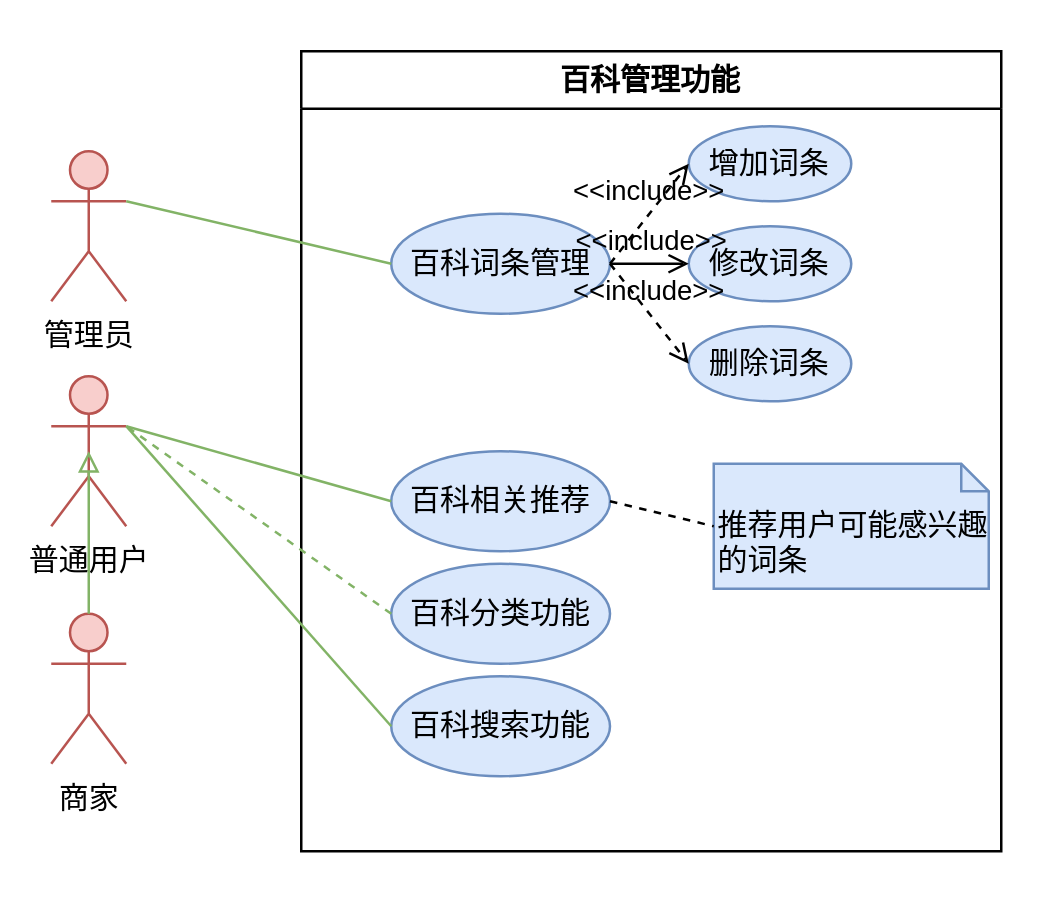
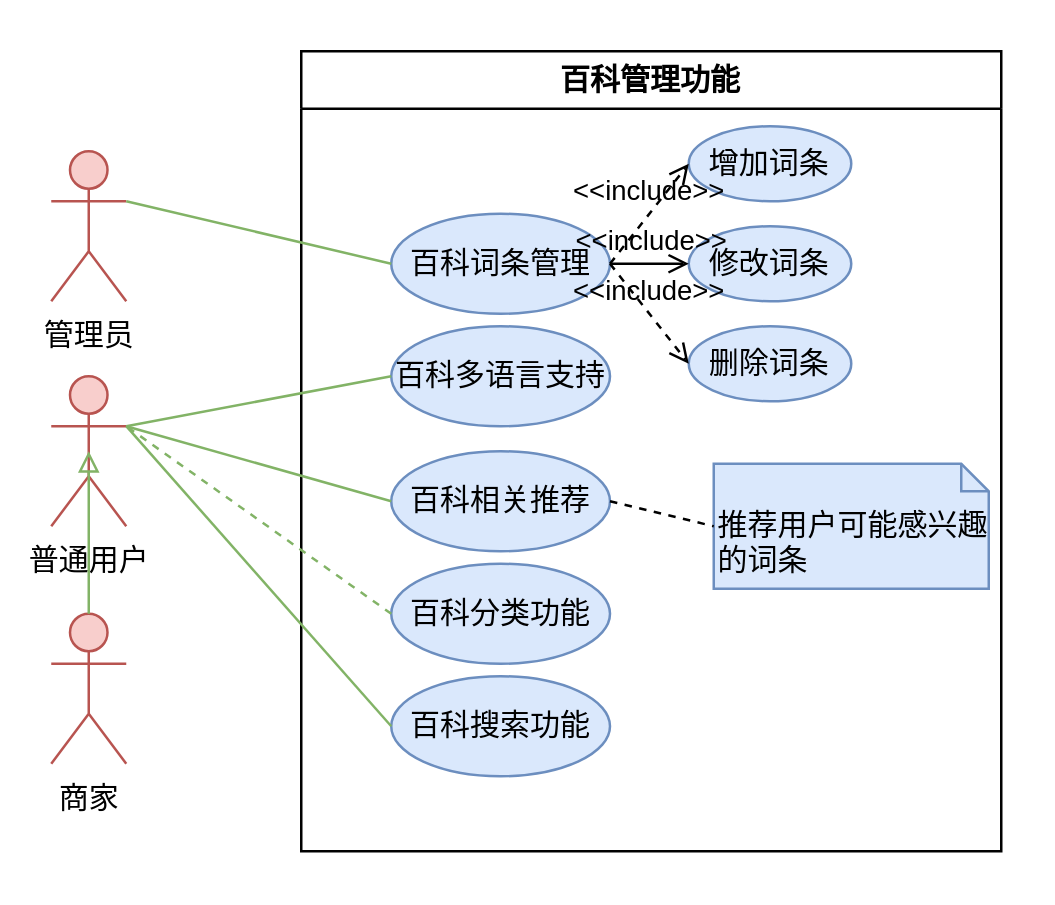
none -> (501, 376)
none -> (217, 409)
